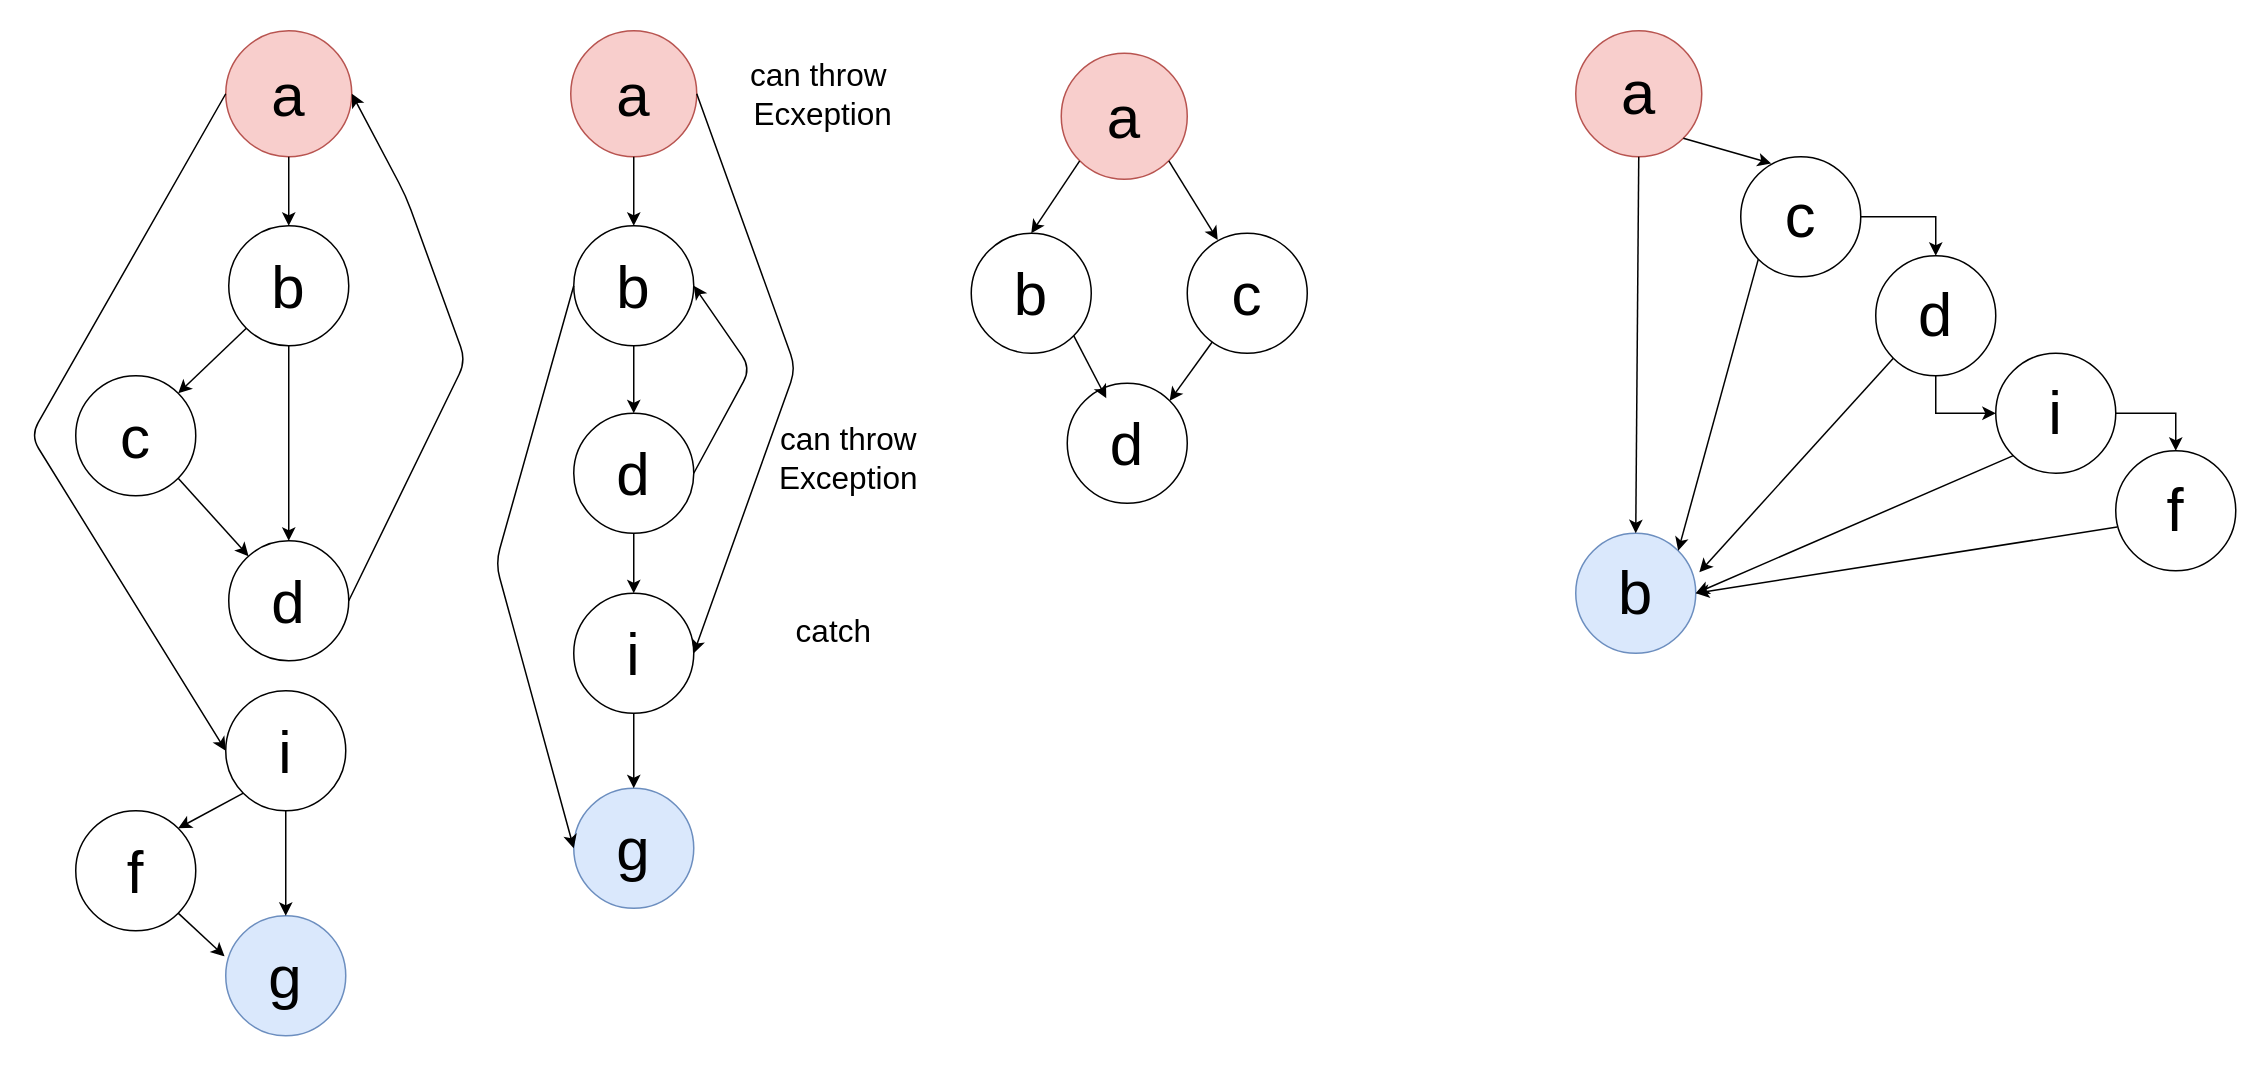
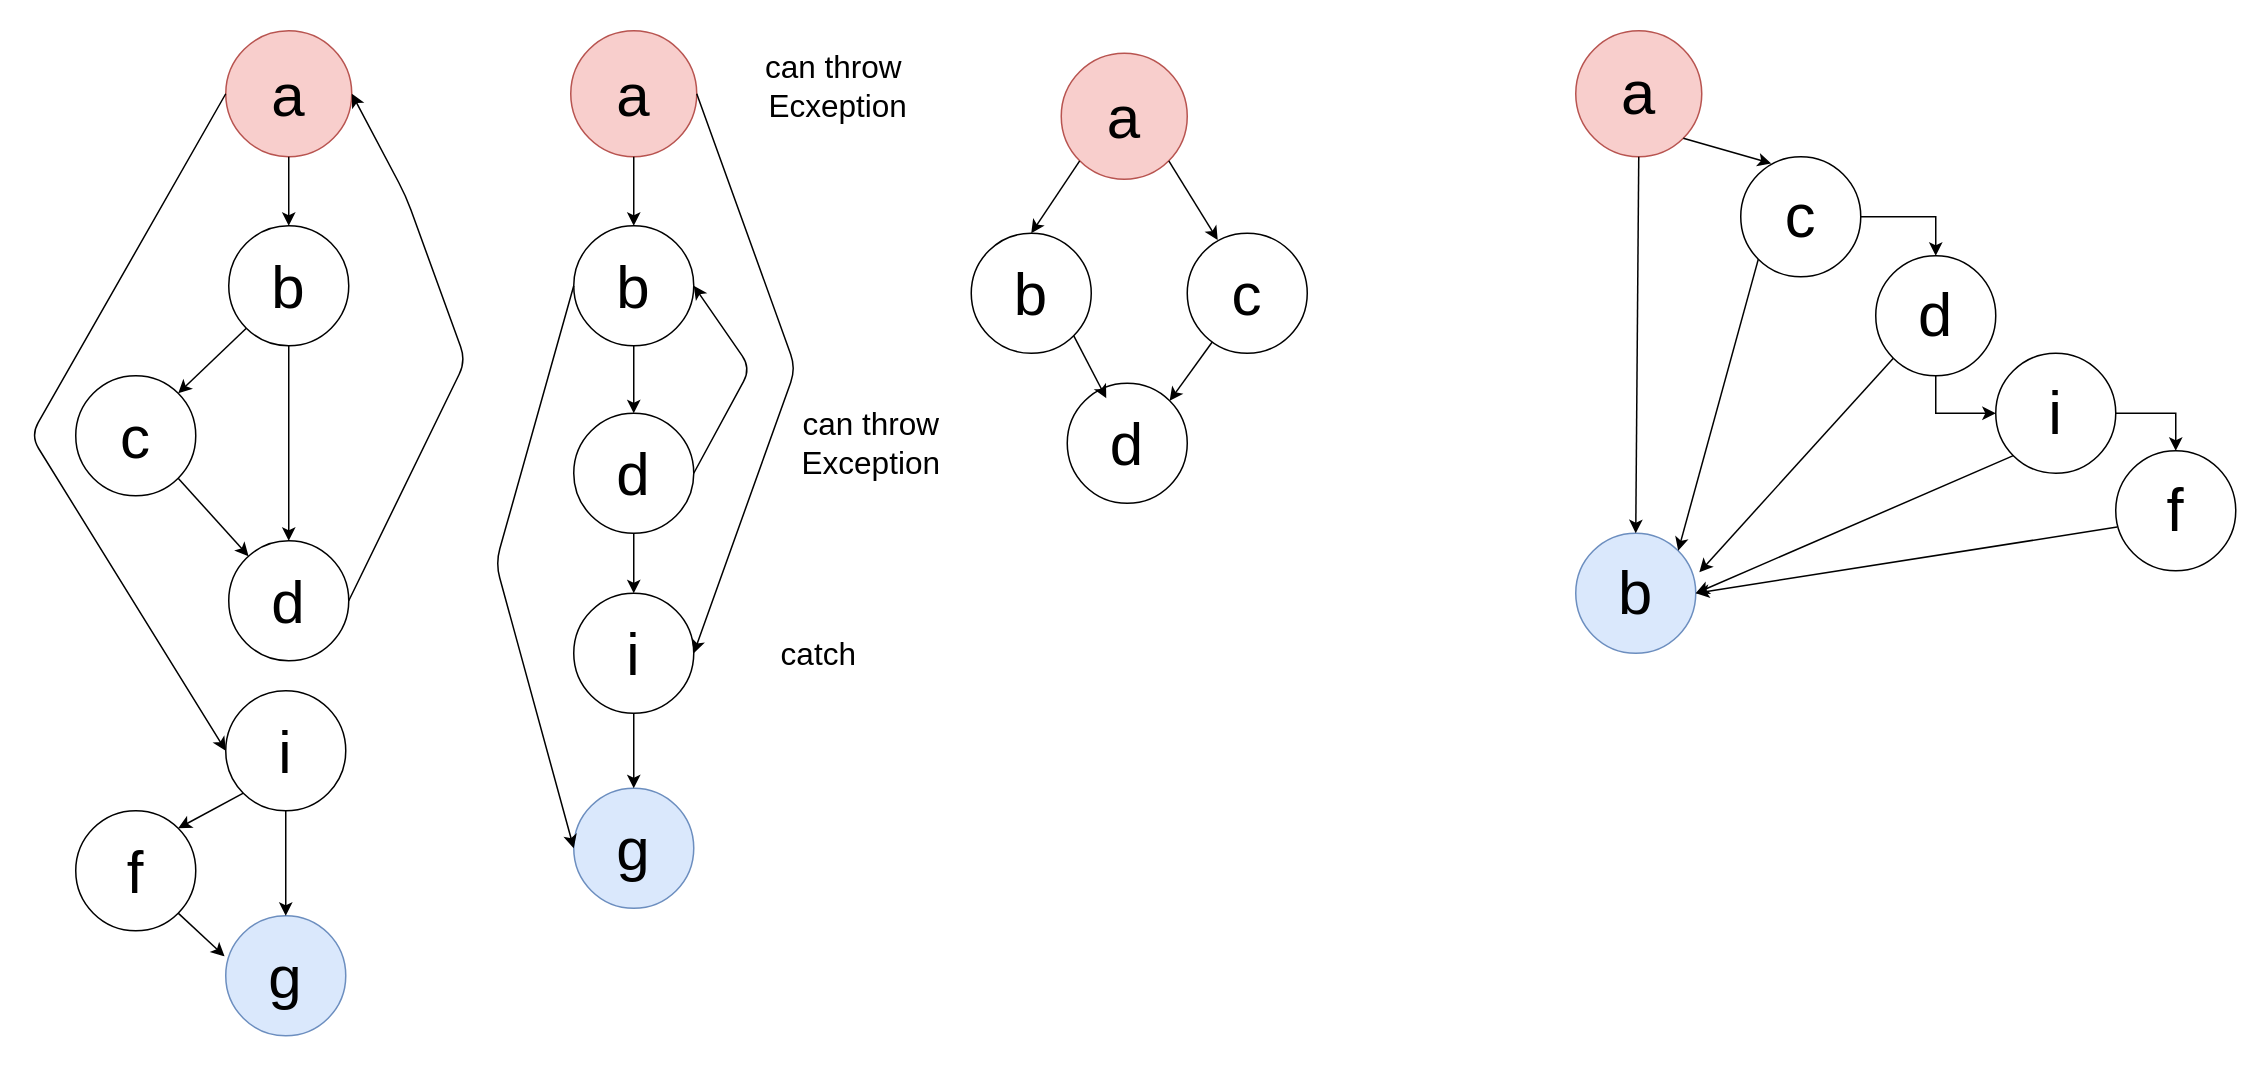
(818, 94) -> (833, 86)
(848, 458) -> (871, 443)
(833, 631) -> (818, 653)
